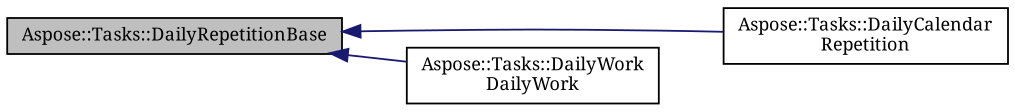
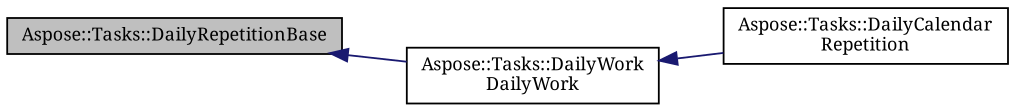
(542, 30) -> (700, 56)
